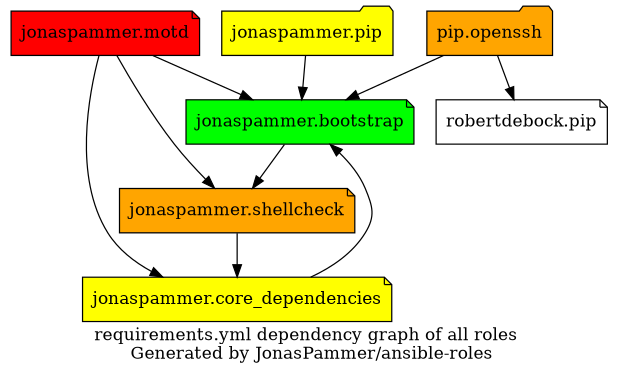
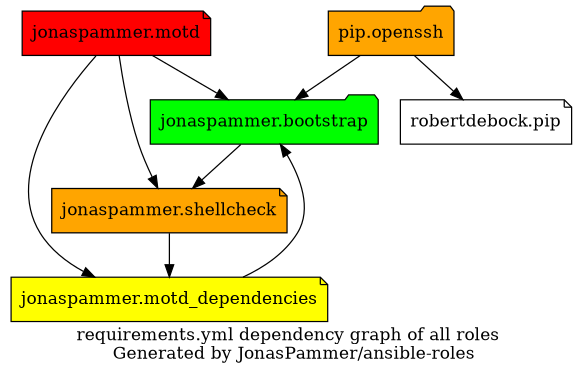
(307, 33) -> none
(300, 122) -> (264, 122)
(237, 299) -> (169, 299)
